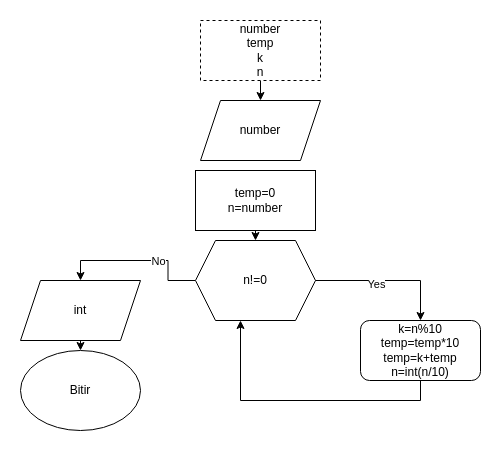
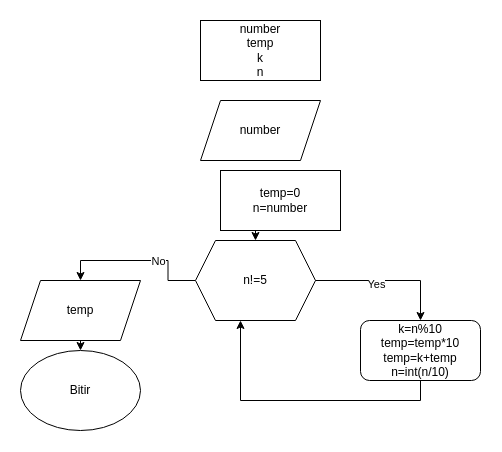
(261, 51) -> (261, 51)
(261, 87) -> none
(256, 201) -> (281, 201)
(256, 281) -> (256, 281)
(81, 311) -> (81, 311)
